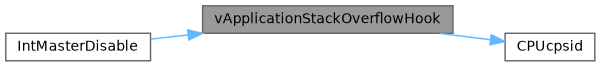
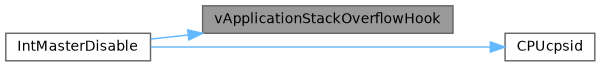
(465, 37) -> (320, 47)
